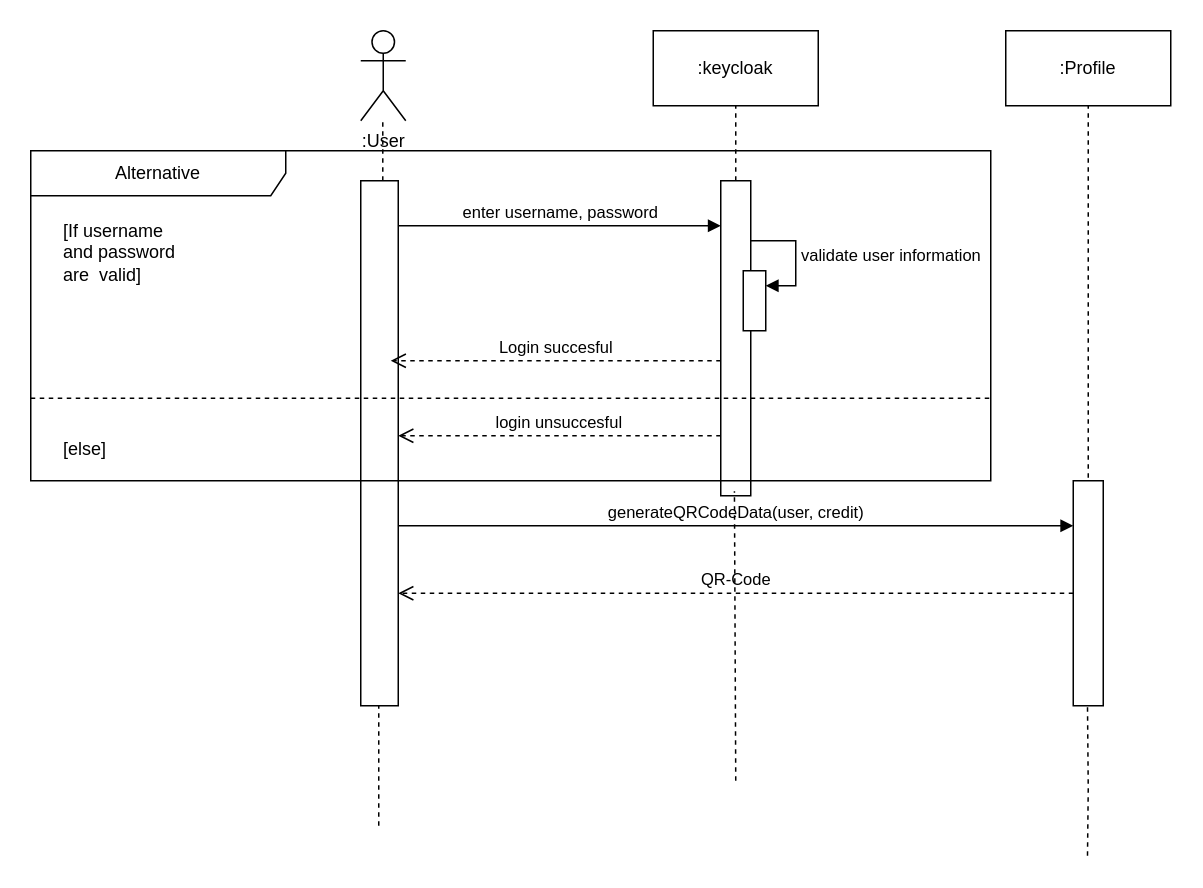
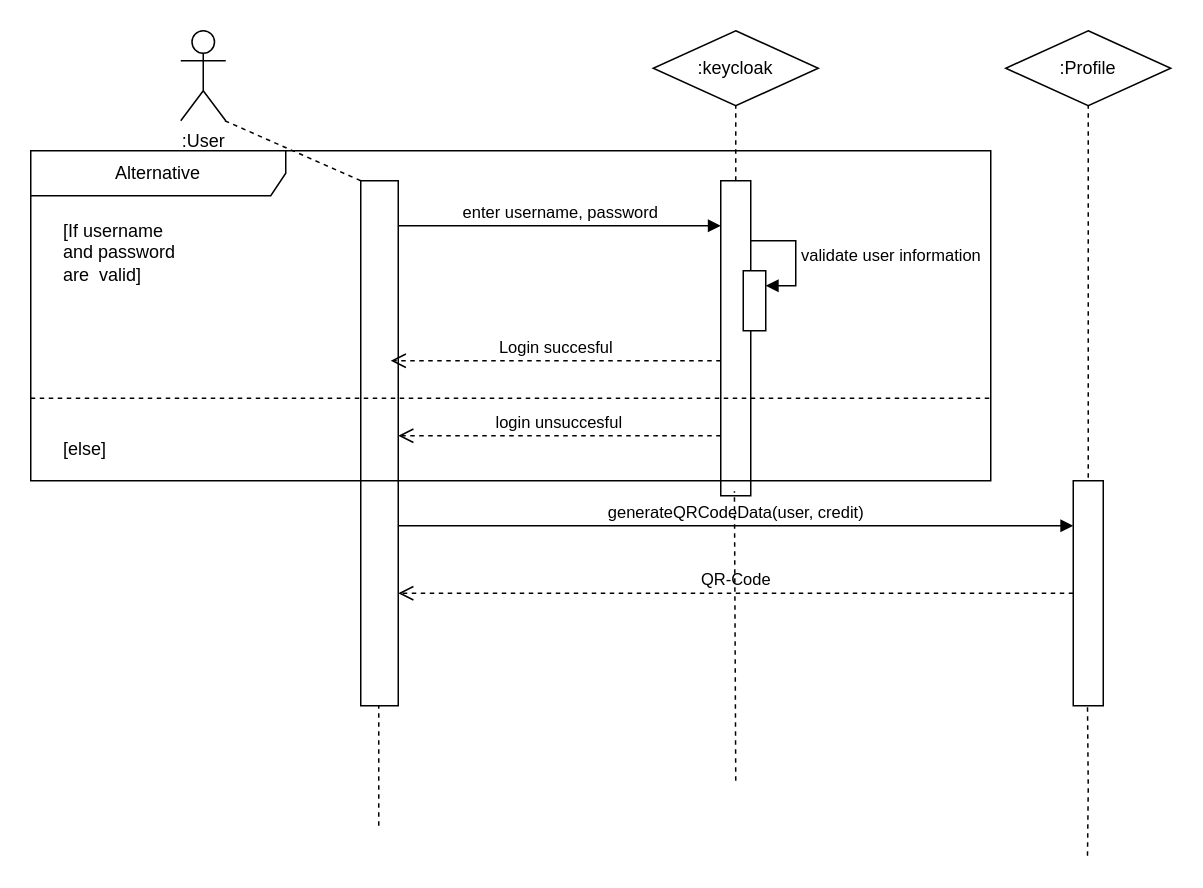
(736, 68) -> (736, 68)
(1088, 68) -> (1088, 68)
(383, 76) -> (203, 76)
